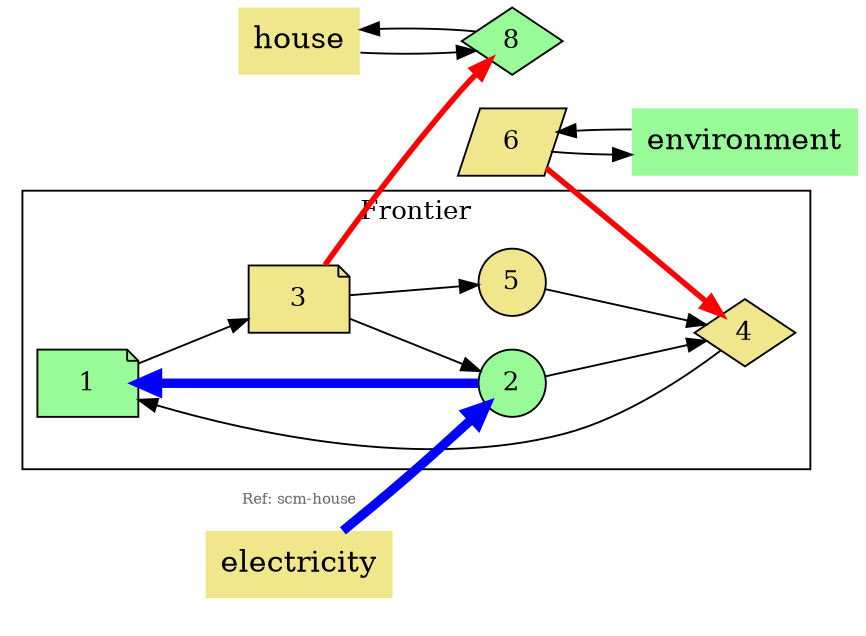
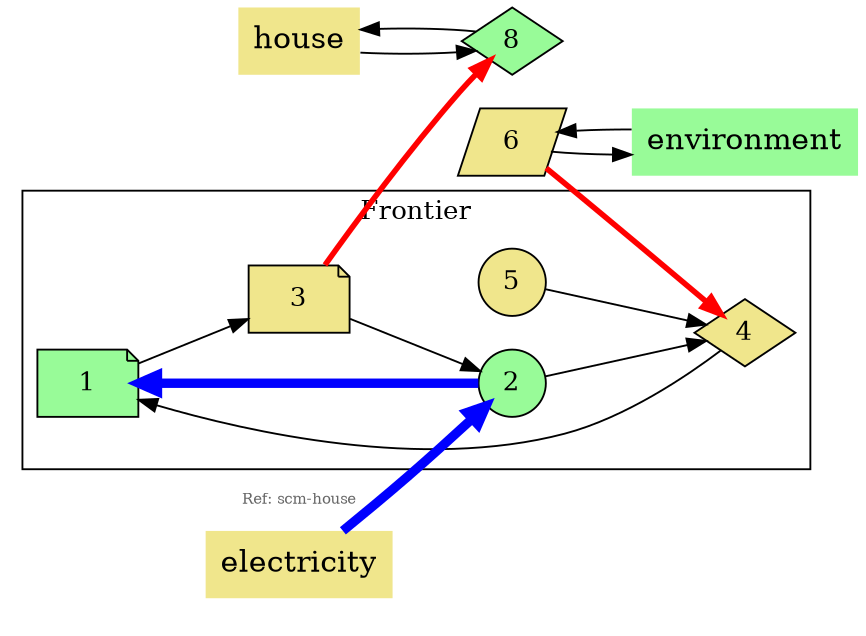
(405, 291) -> none
